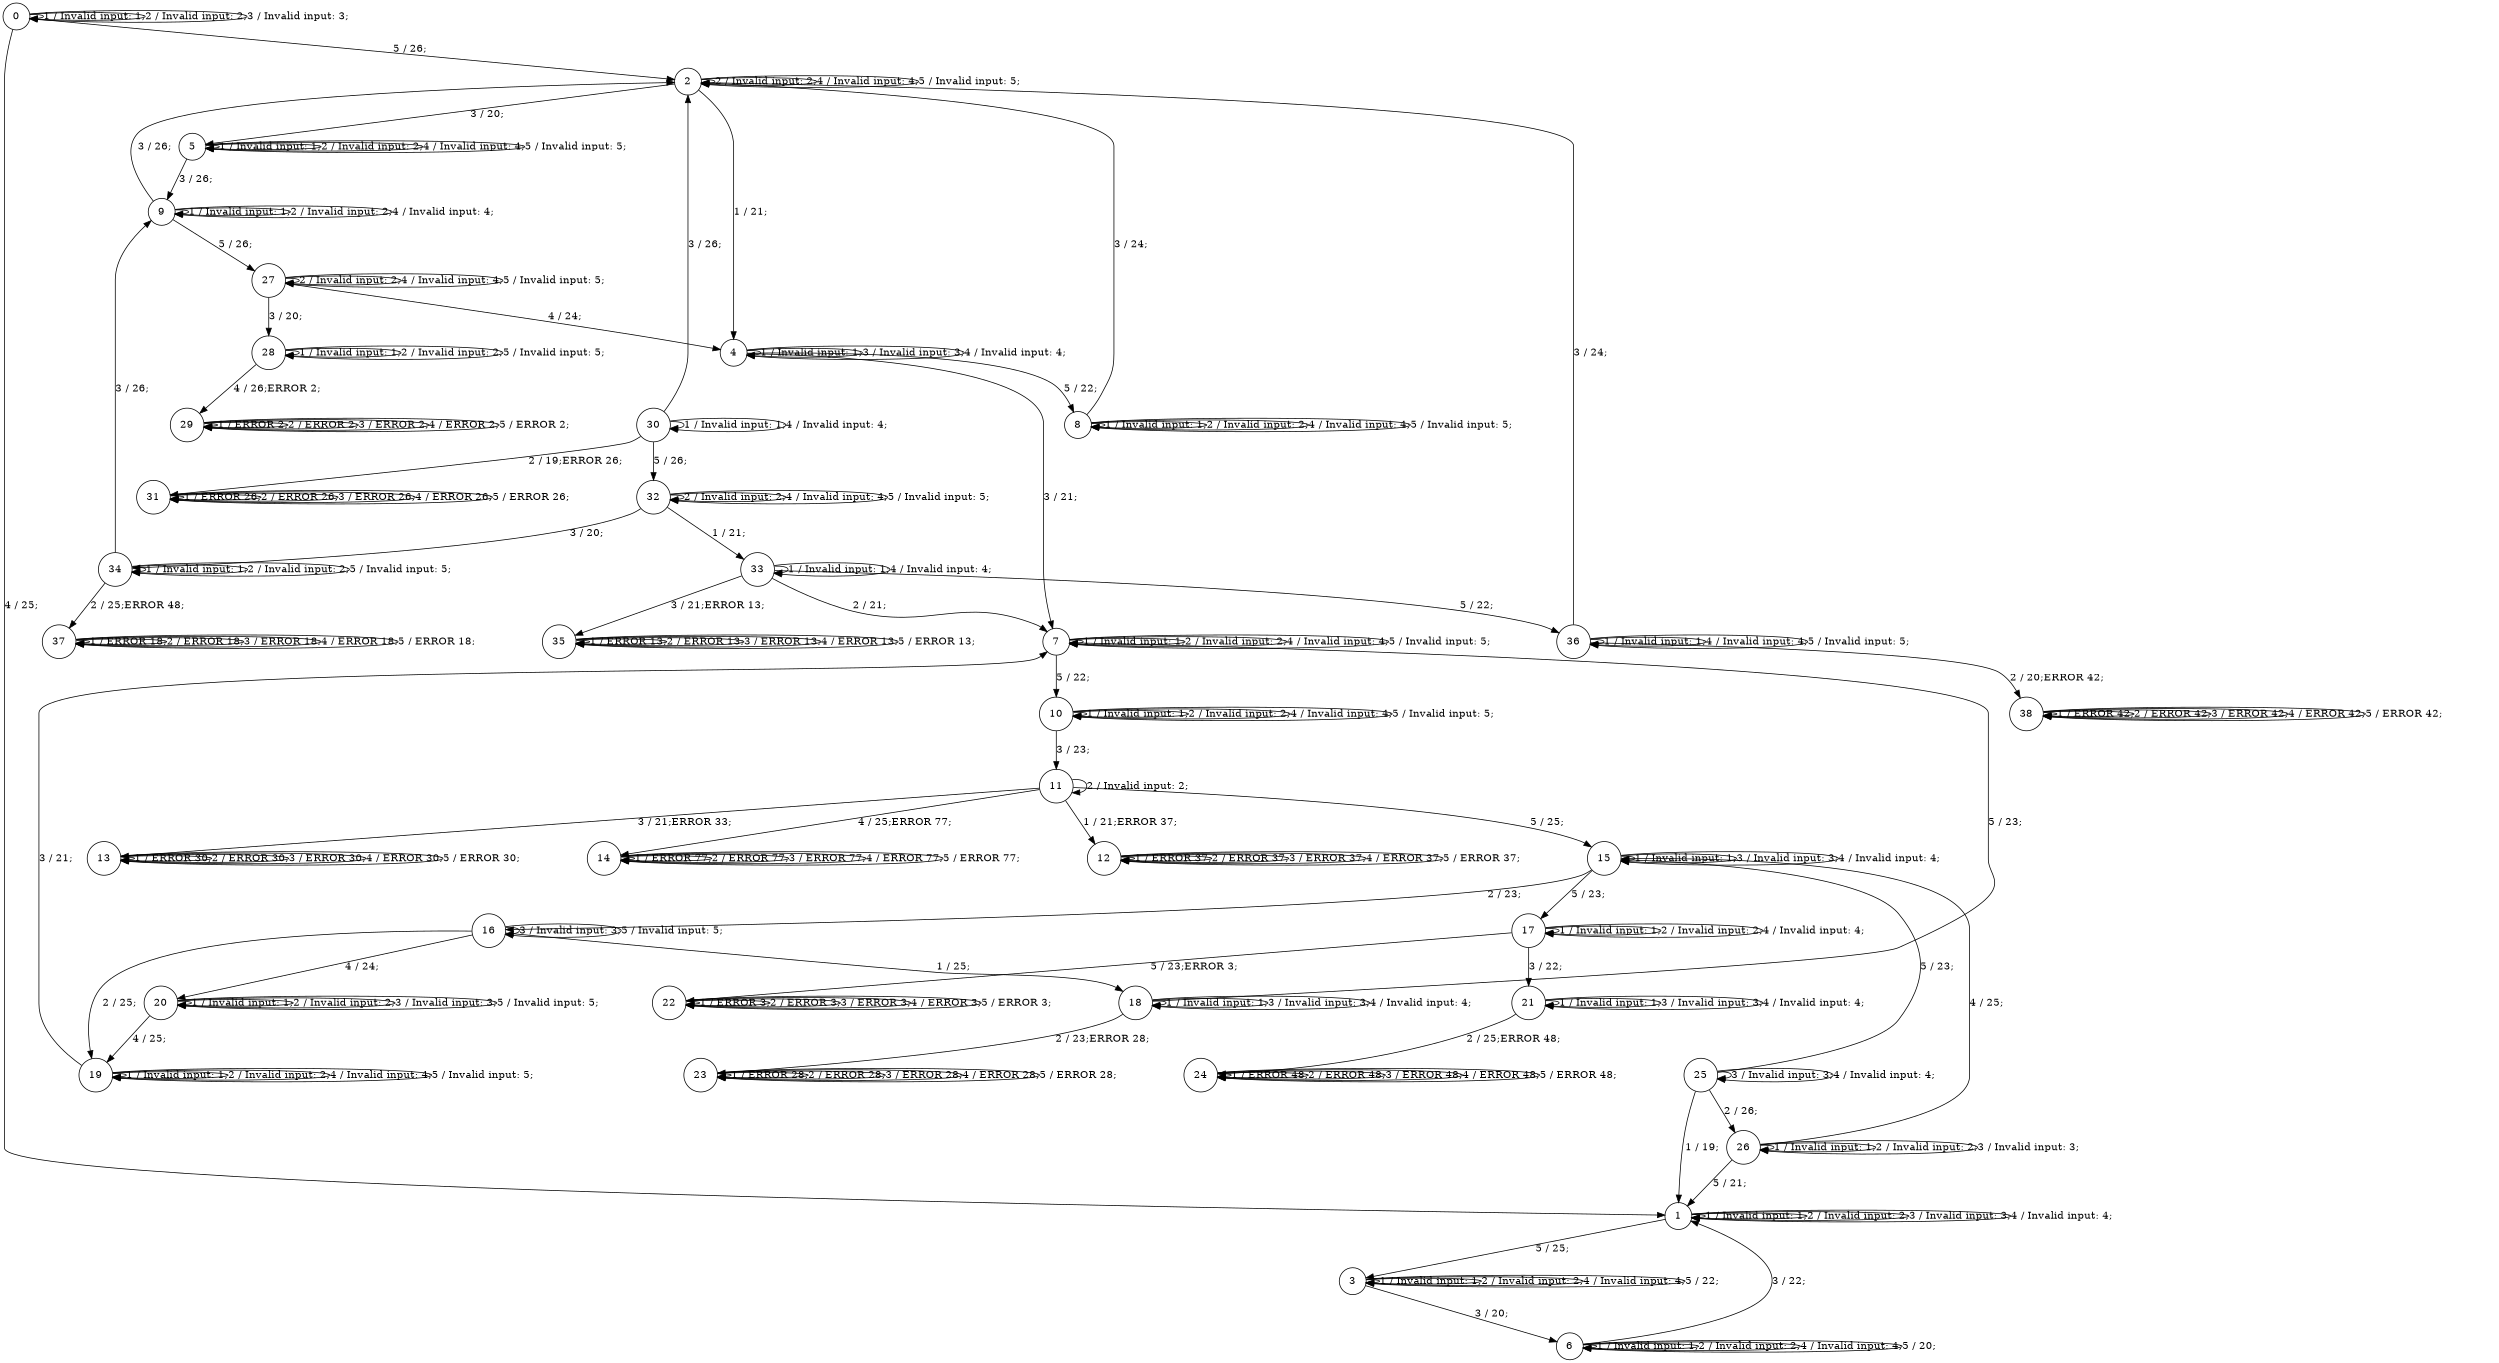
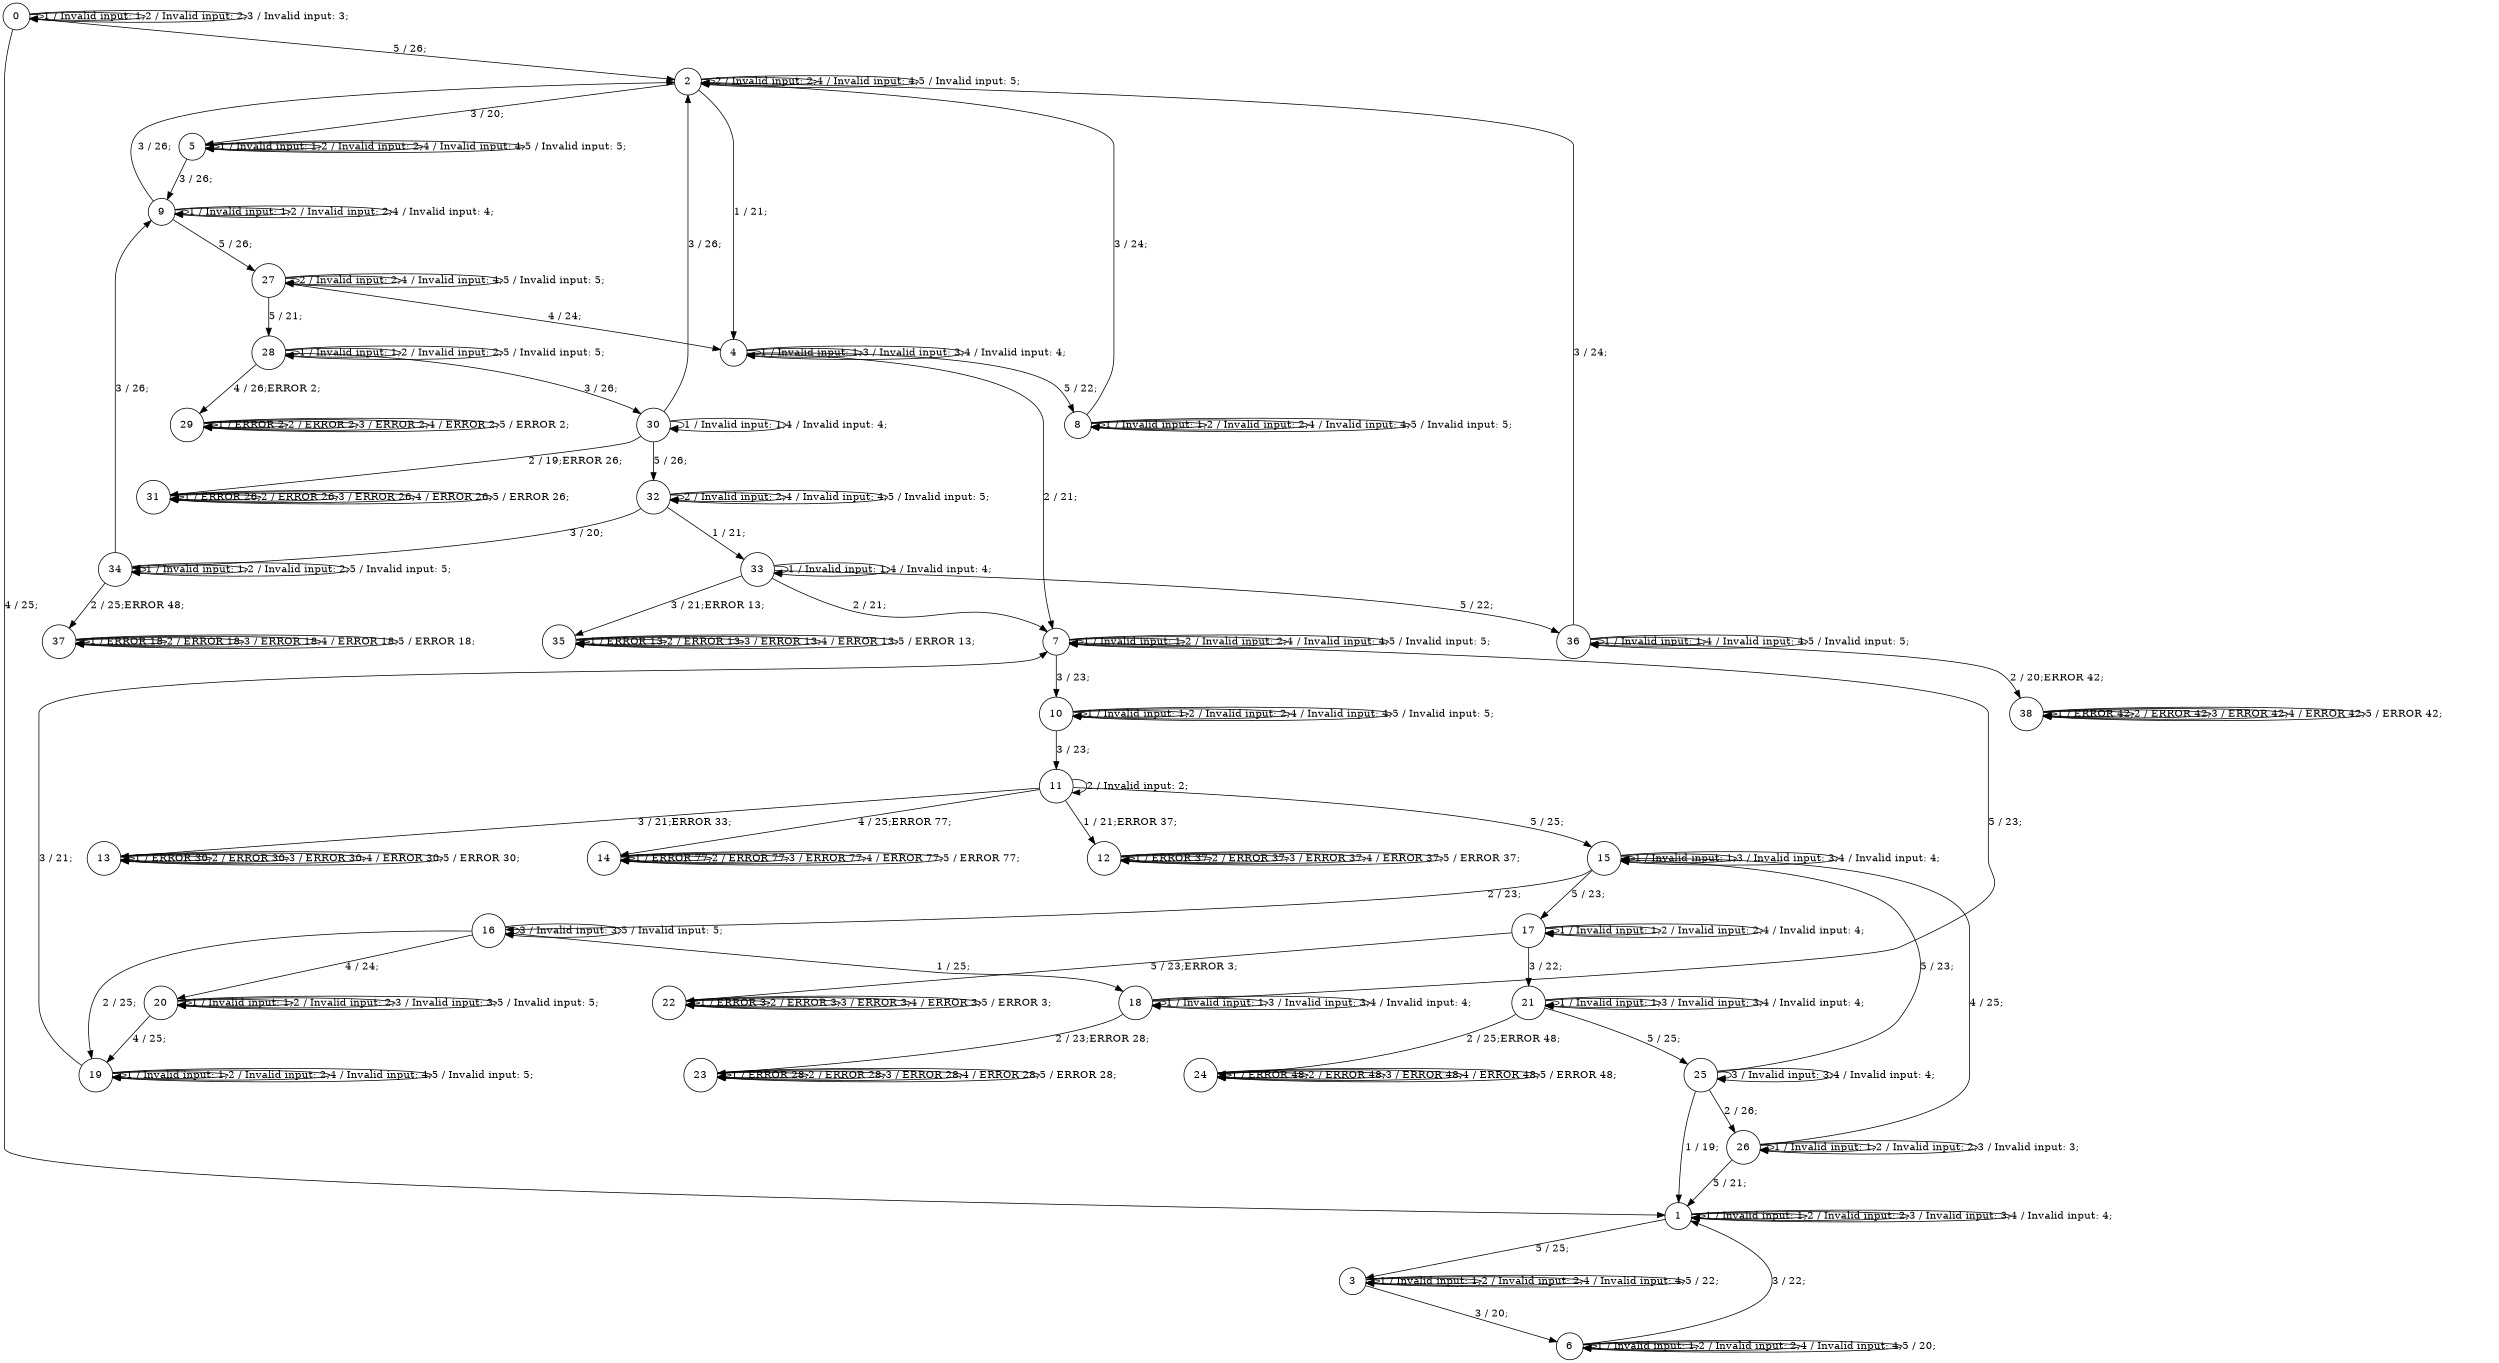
(286, 317) -> (286, 317)
none -> (463, 366)
(1061, 497) -> (1061, 497)
(1074, 678) -> (1074, 678)
none -> (1614, 1031)
